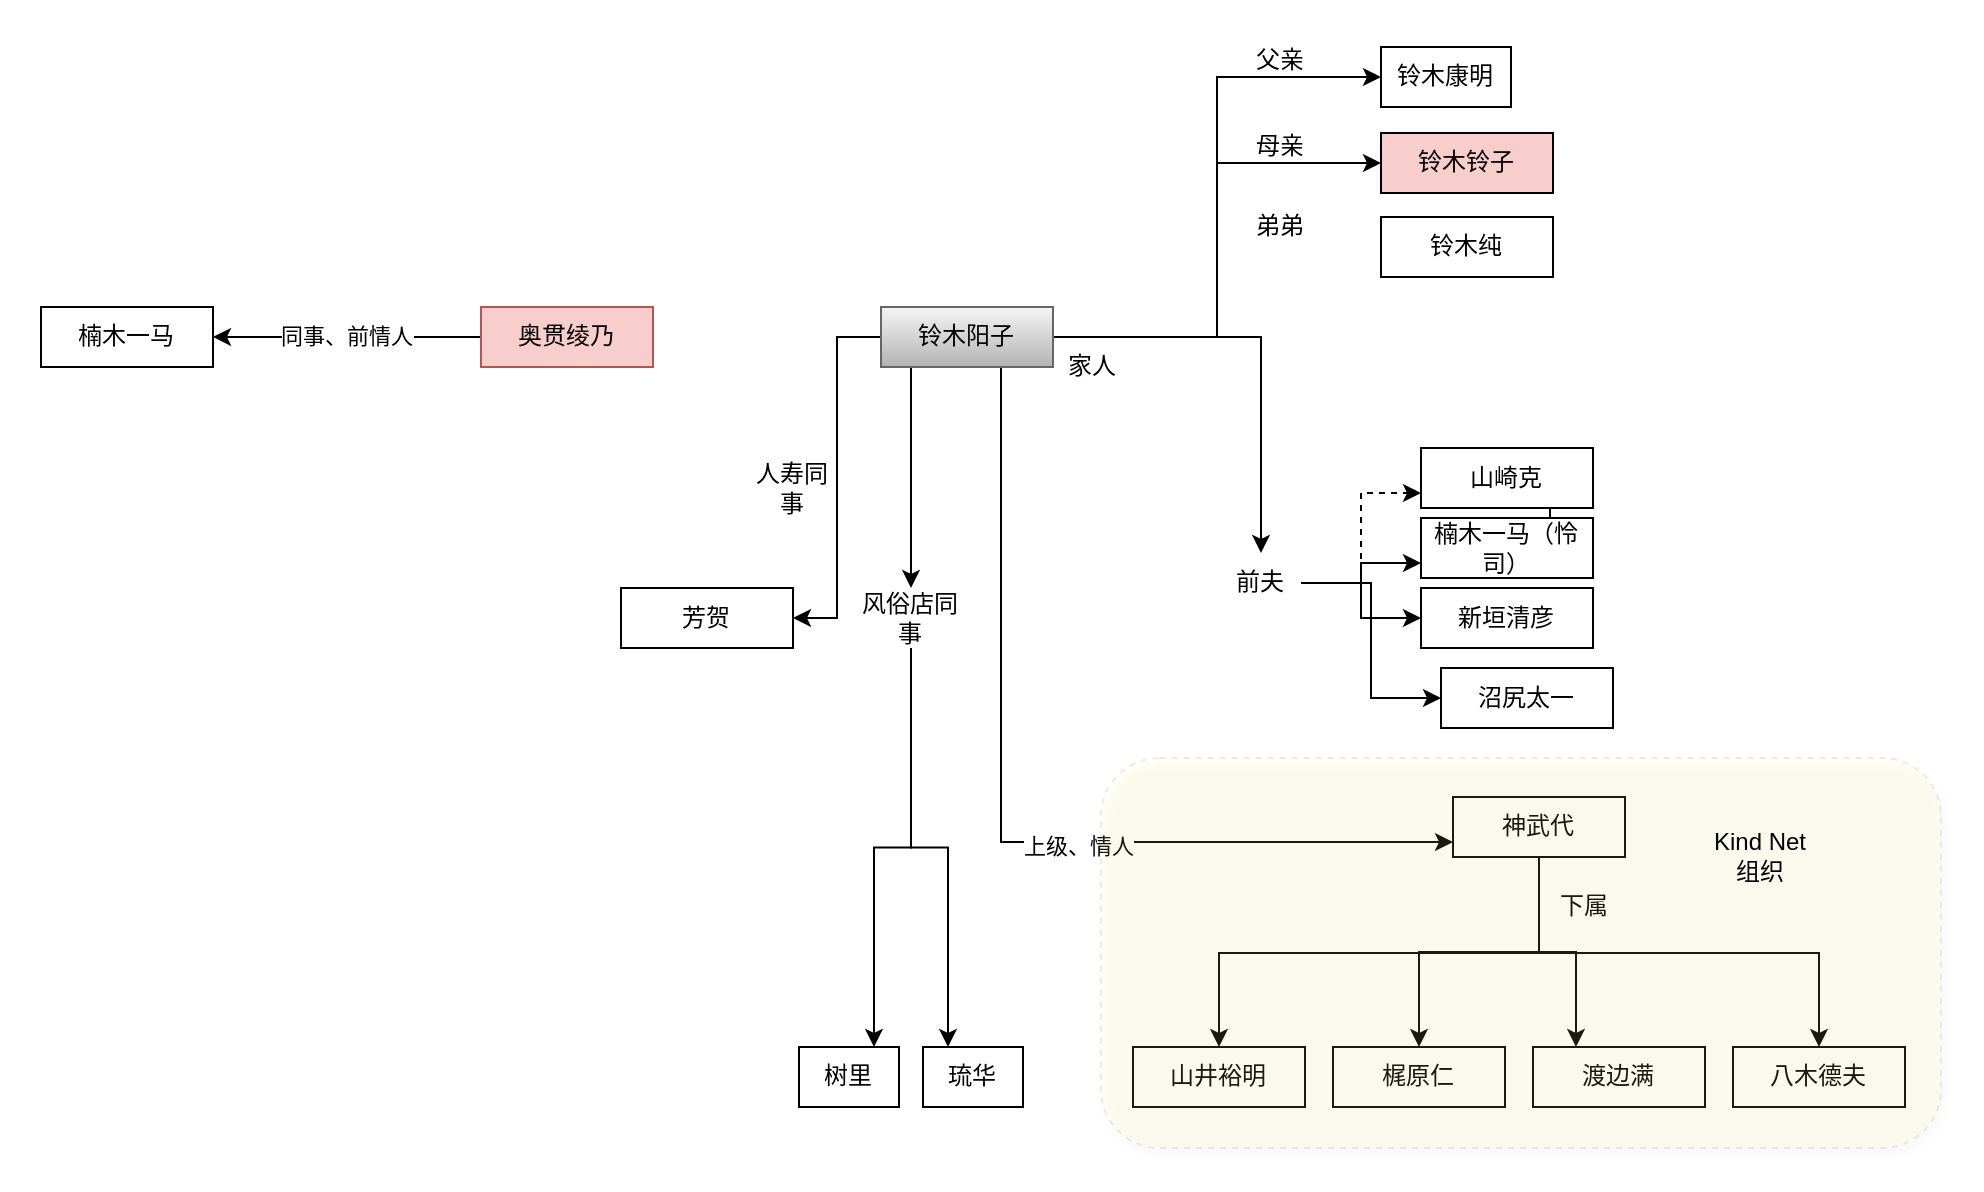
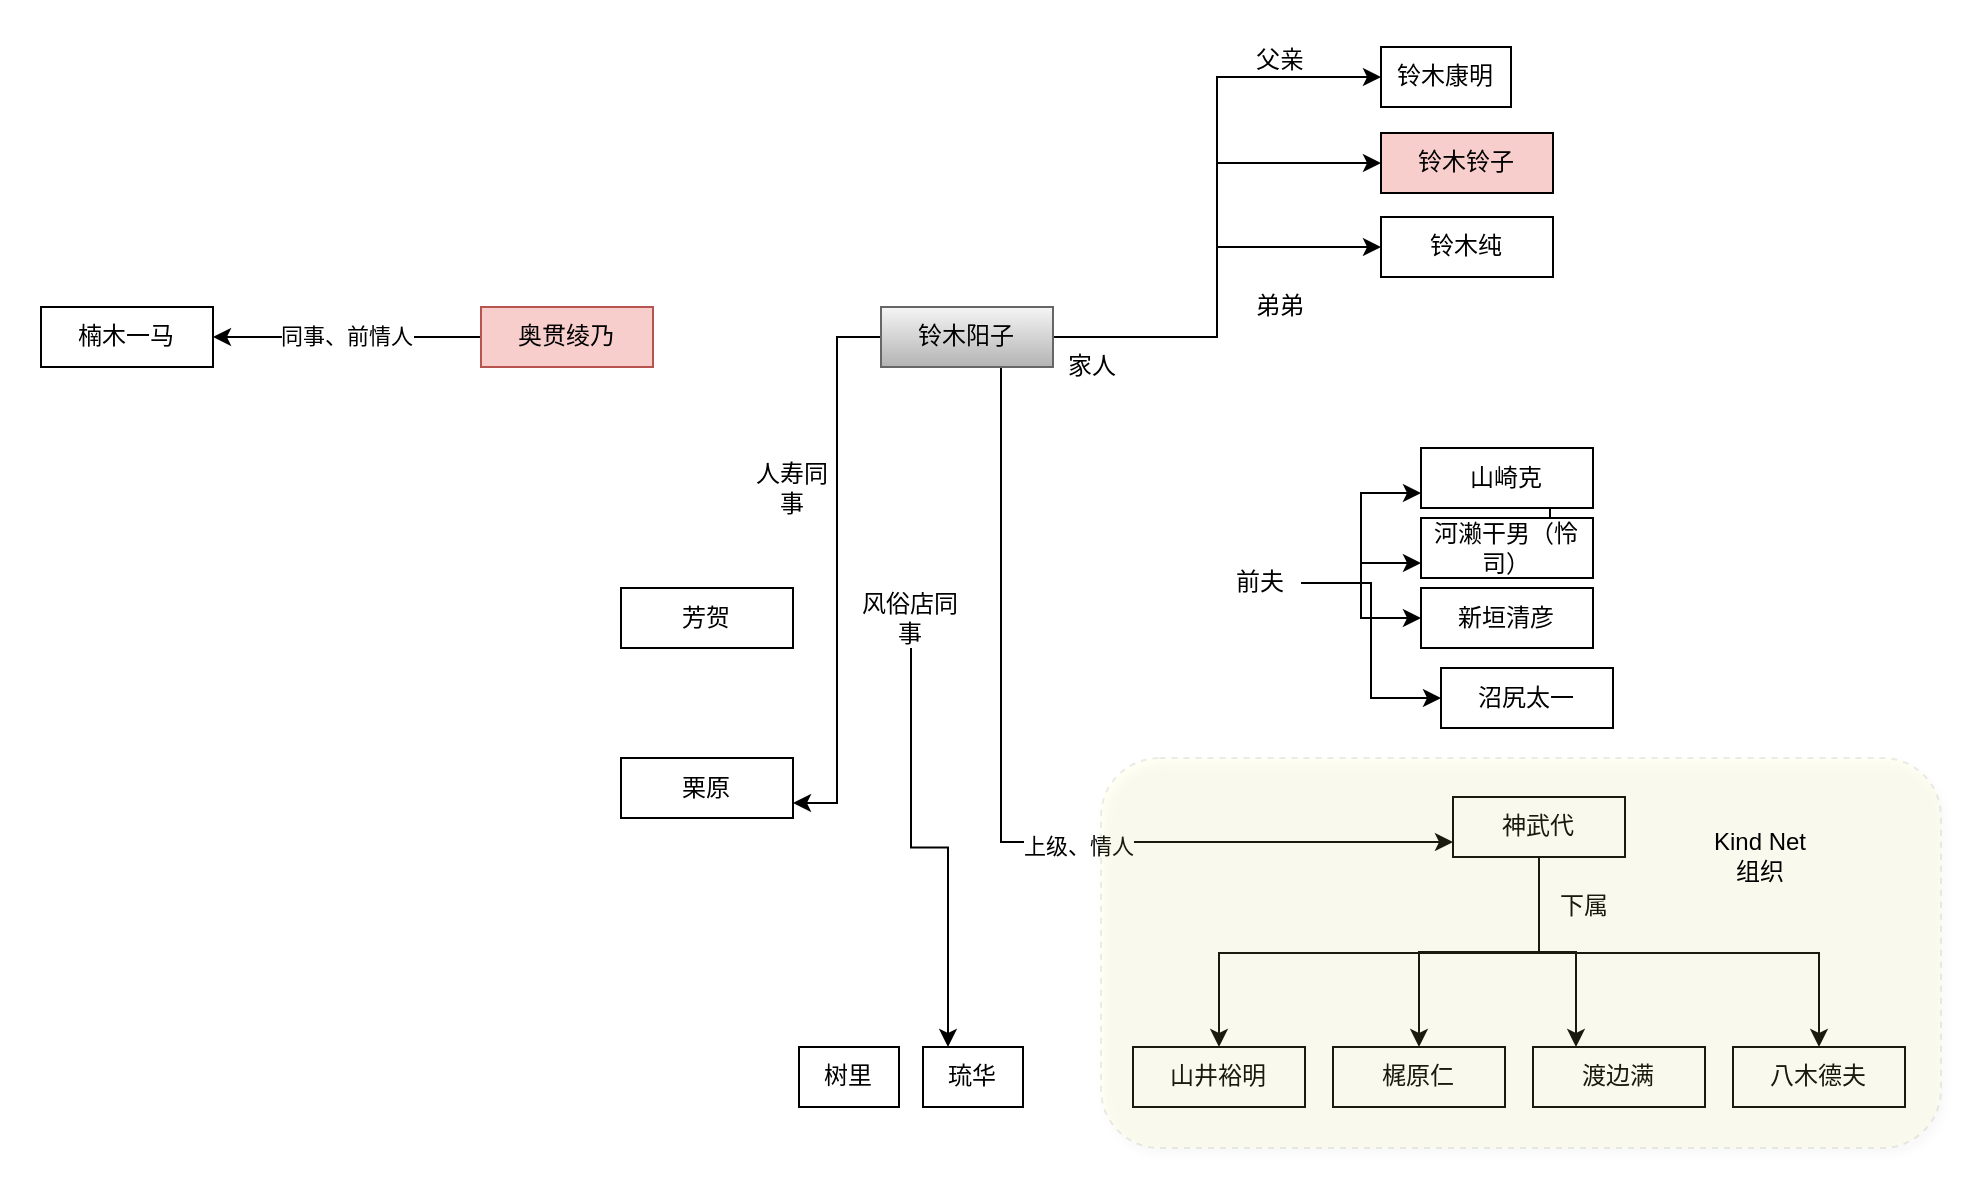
(1281, 147) -> none
(1281, 227) -> (1281, 307)
(1261, 418) -> (1294, 247)
(911, 470) -> none
(1361, 505) -> (1361, 505)
(1507, 549) -> (1507, 549)
(820, 618) -> none
none -> (837, 727)
none -> (707, 788)
(874, 923) -> none
